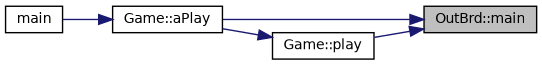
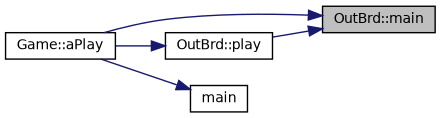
(80, 19) -> (139, 72)
(323, 46) -> (219, 46)
